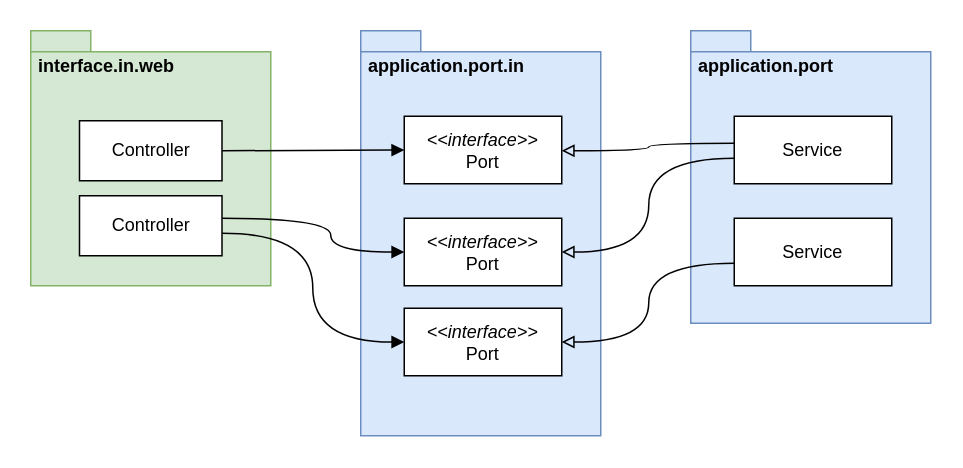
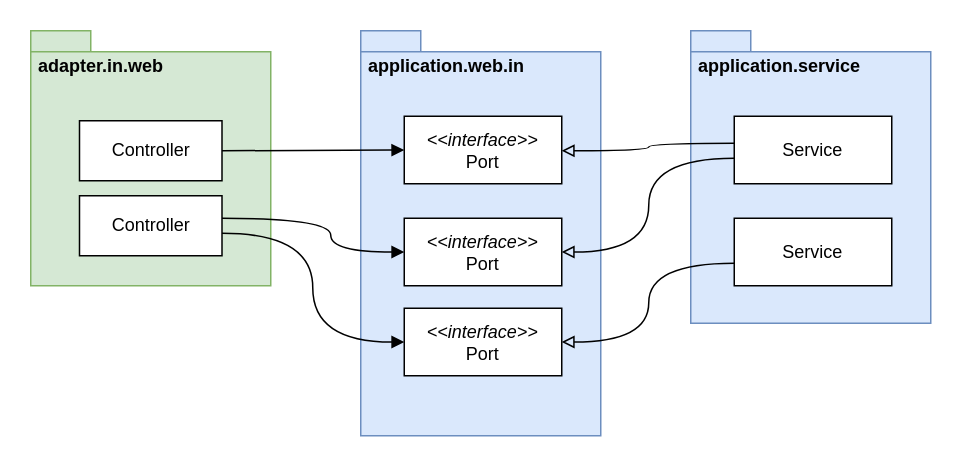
(105, 67) -> (97, 67)
(445, 67) -> (440, 67)
(765, 67) -> (778, 67)
